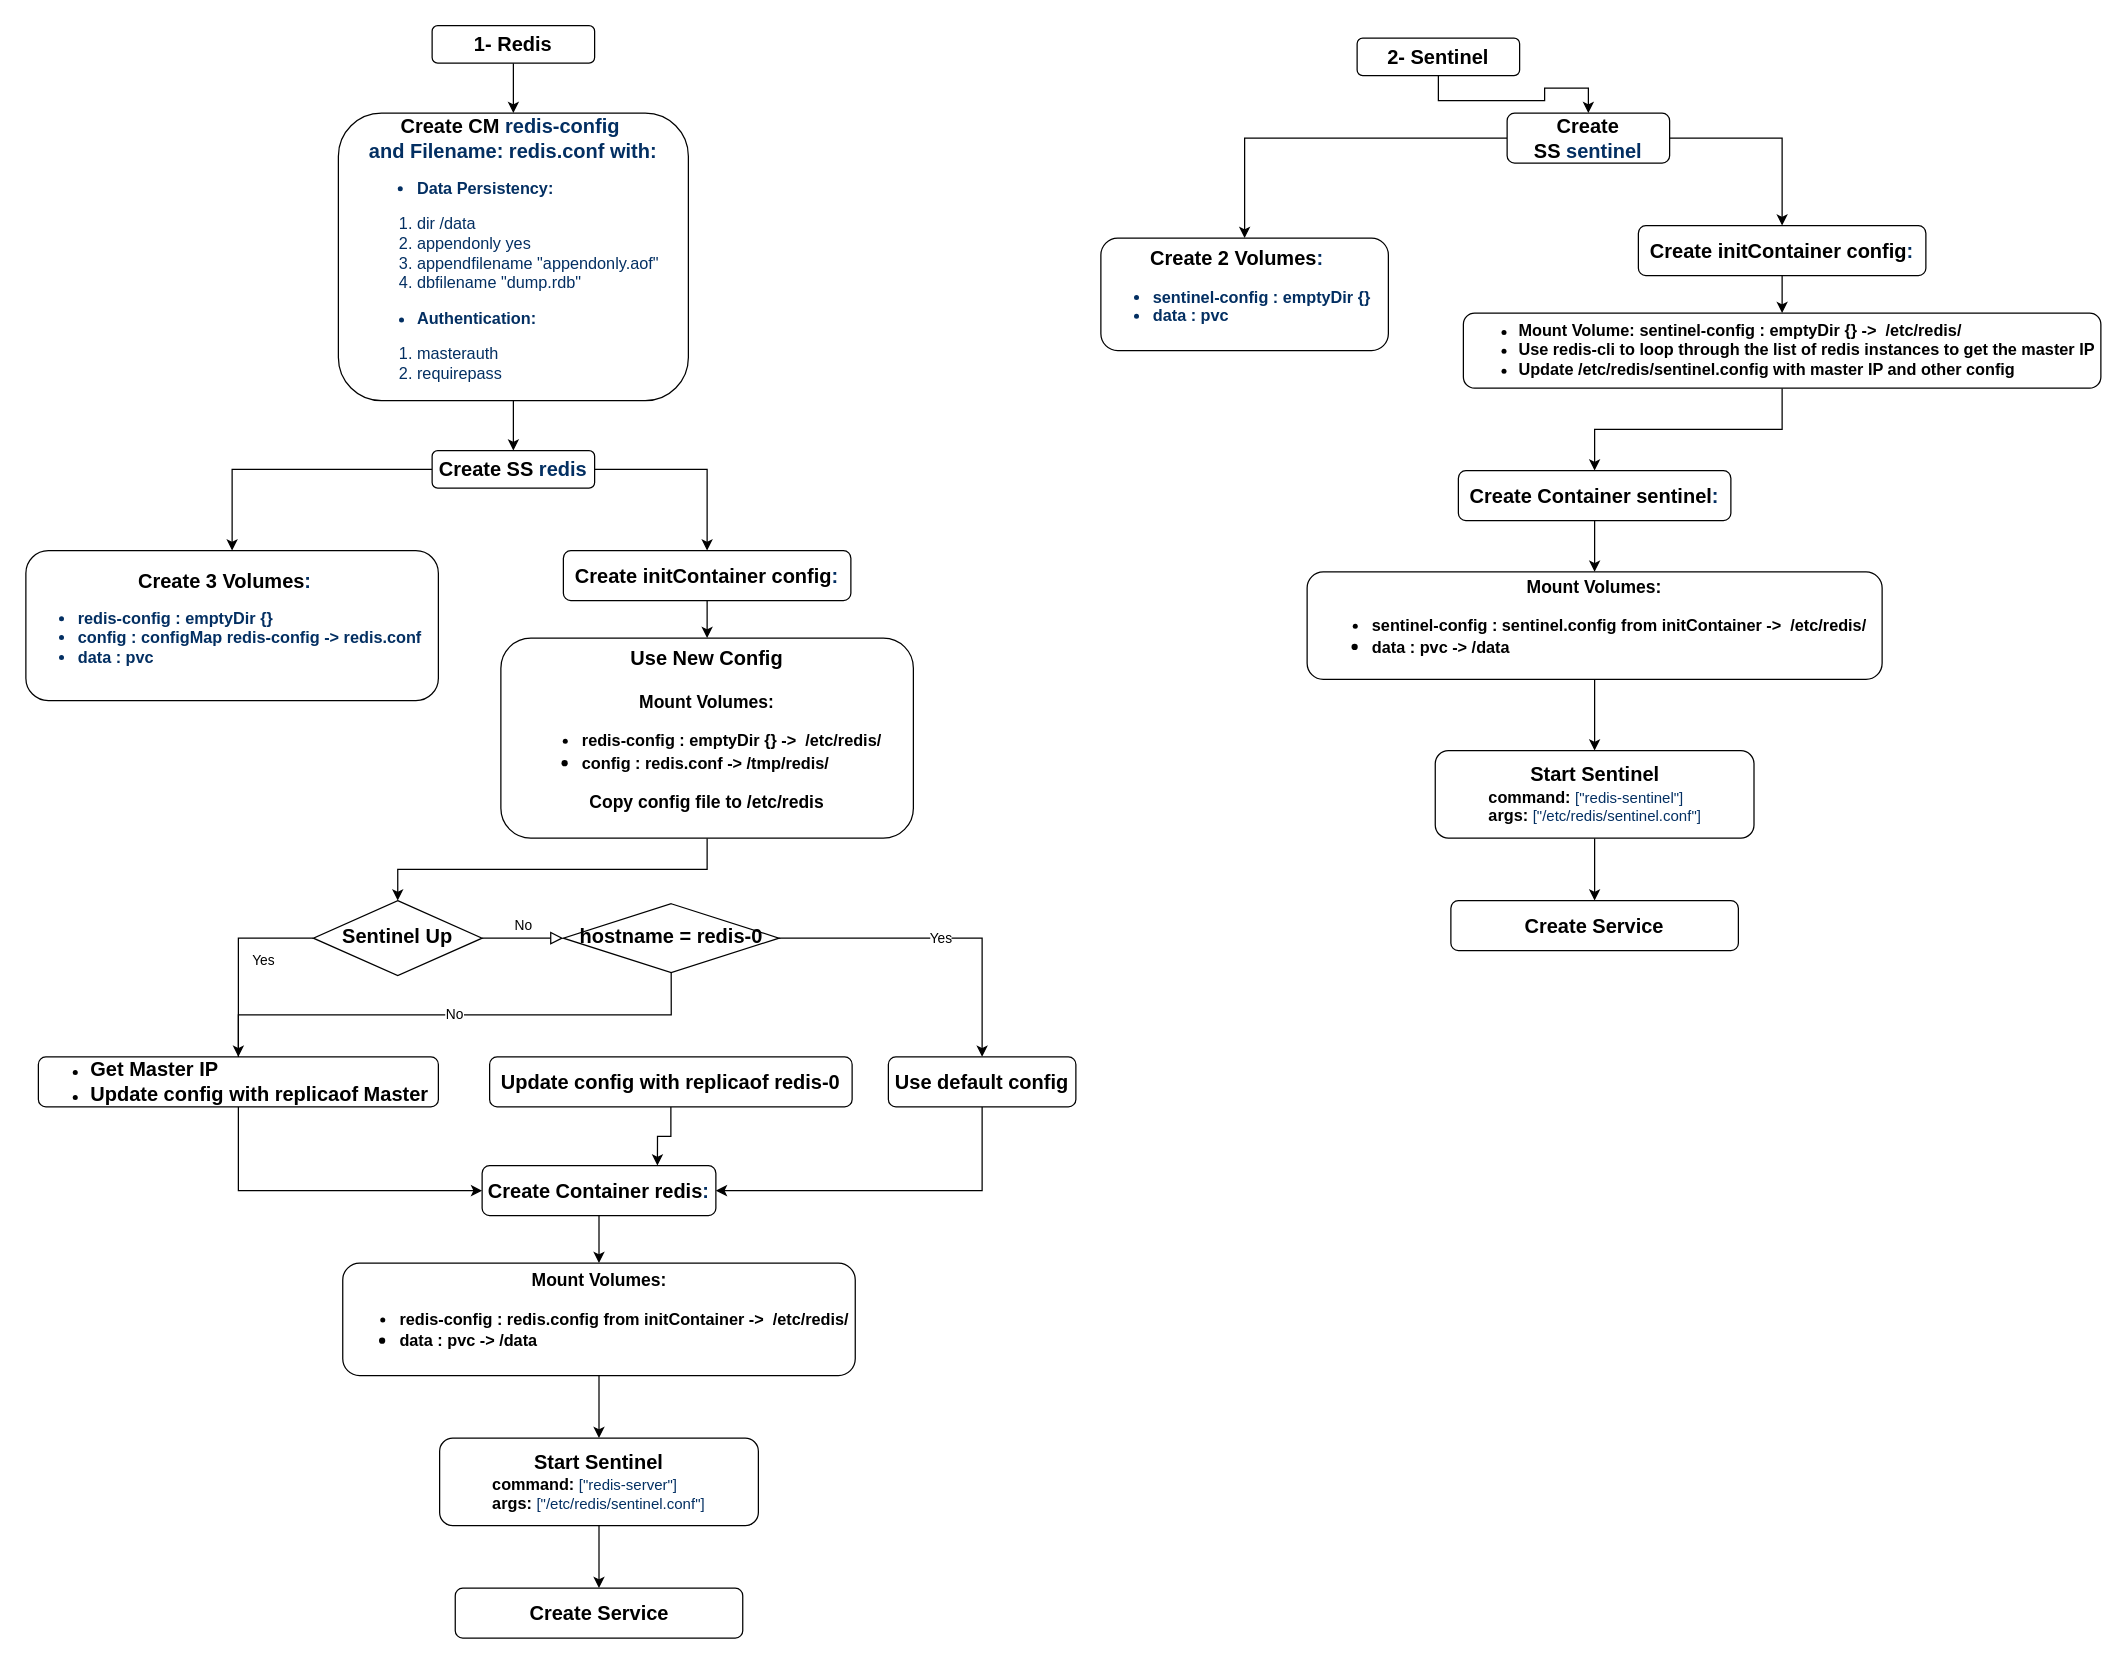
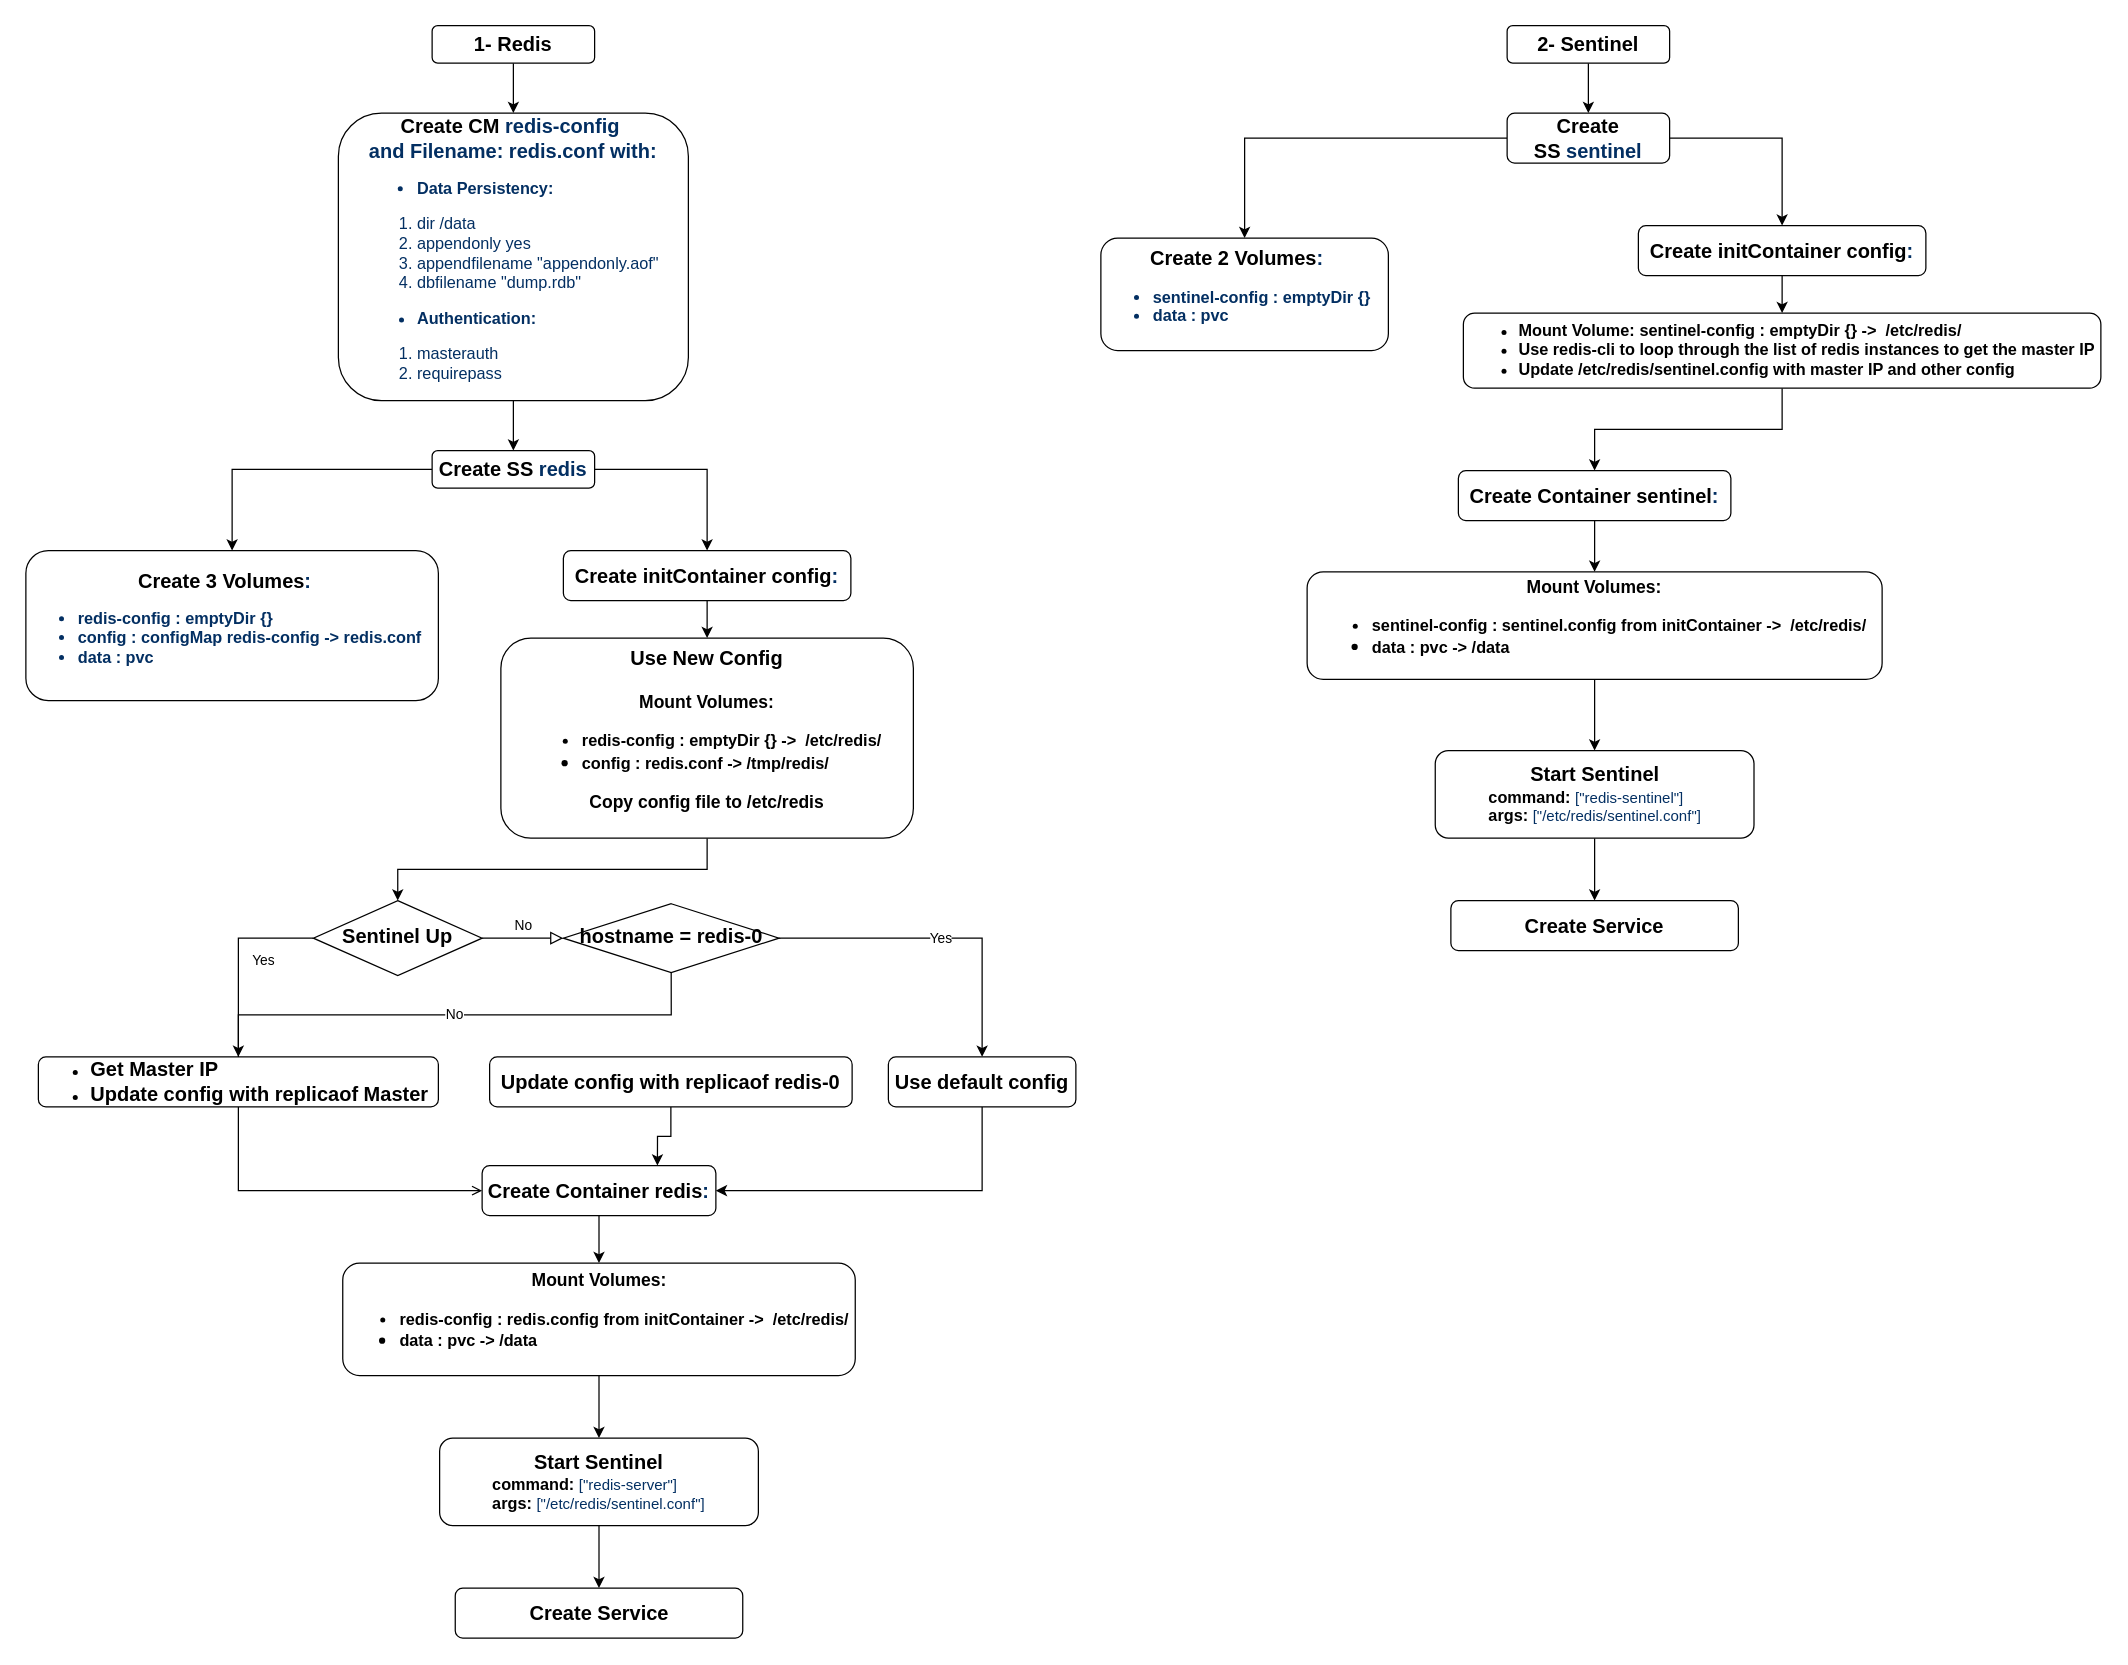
(1438, 57) -> (1588, 44)
(472, 1191) -> (474, 1191)
